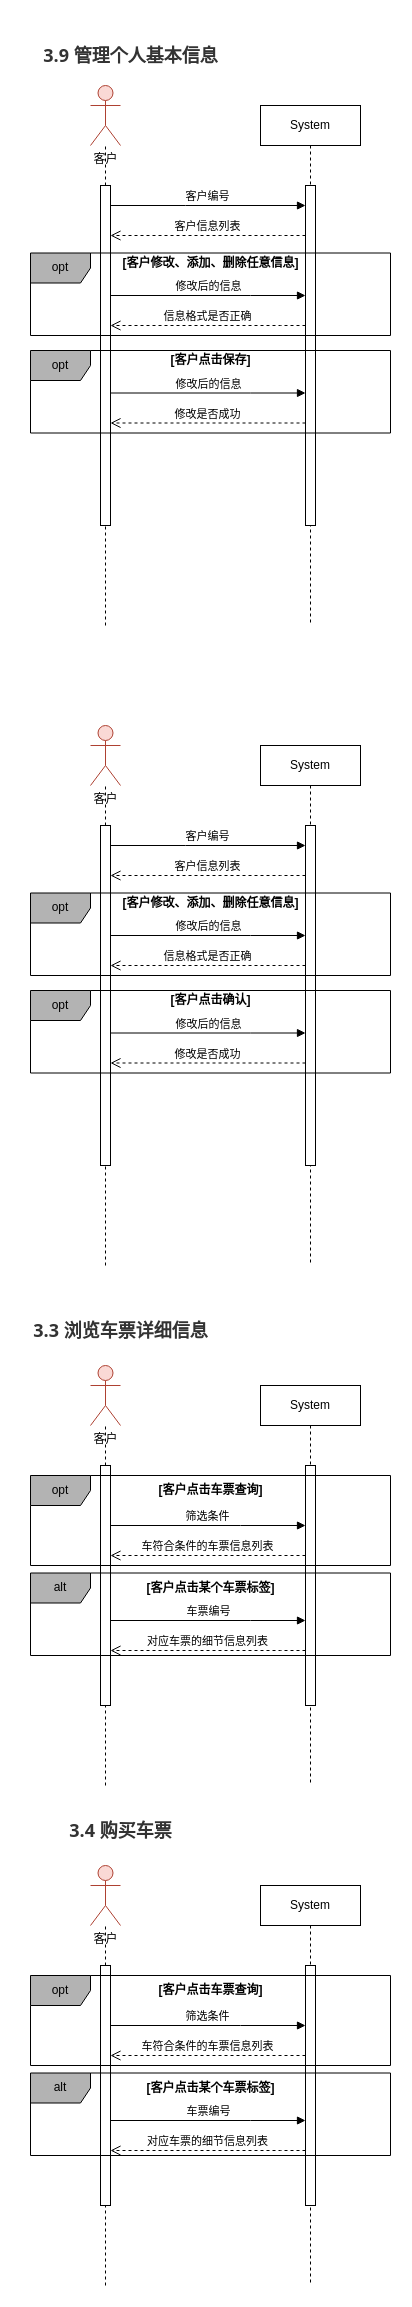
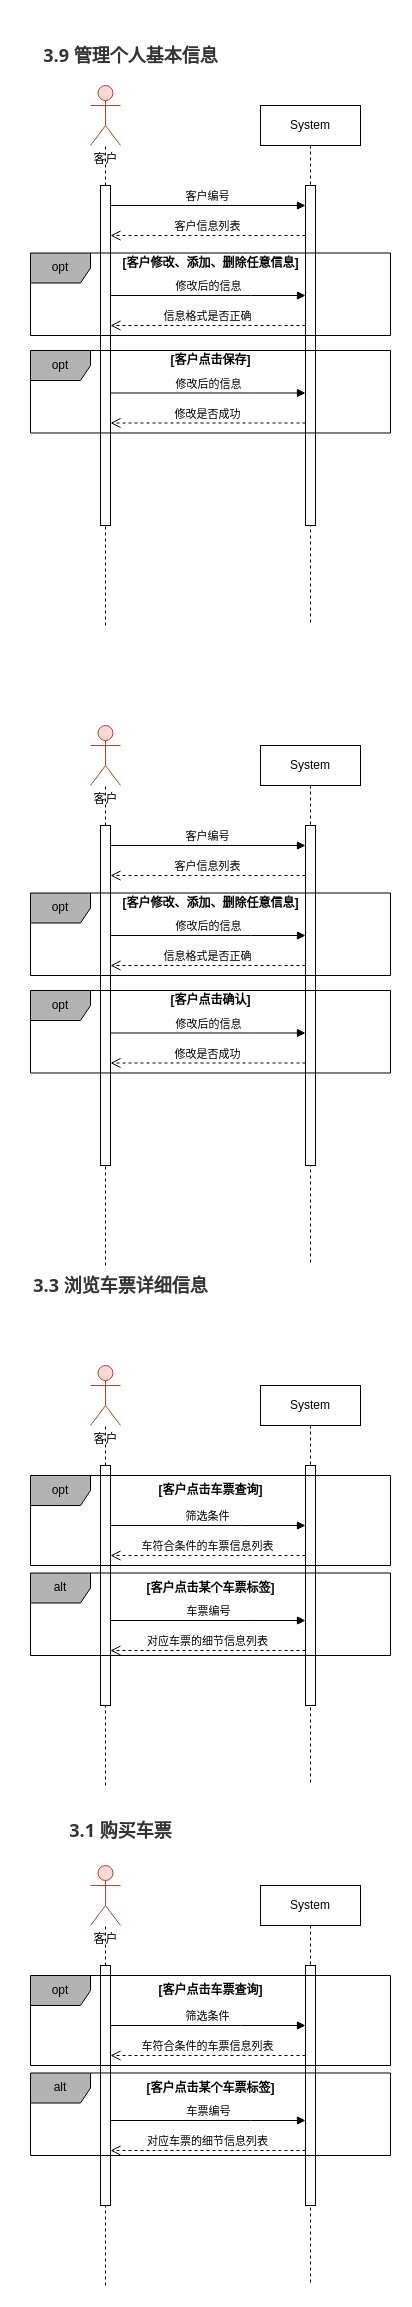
(121, 1331) -> (121, 1286)
(121, 1831) -> (121, 1831)
